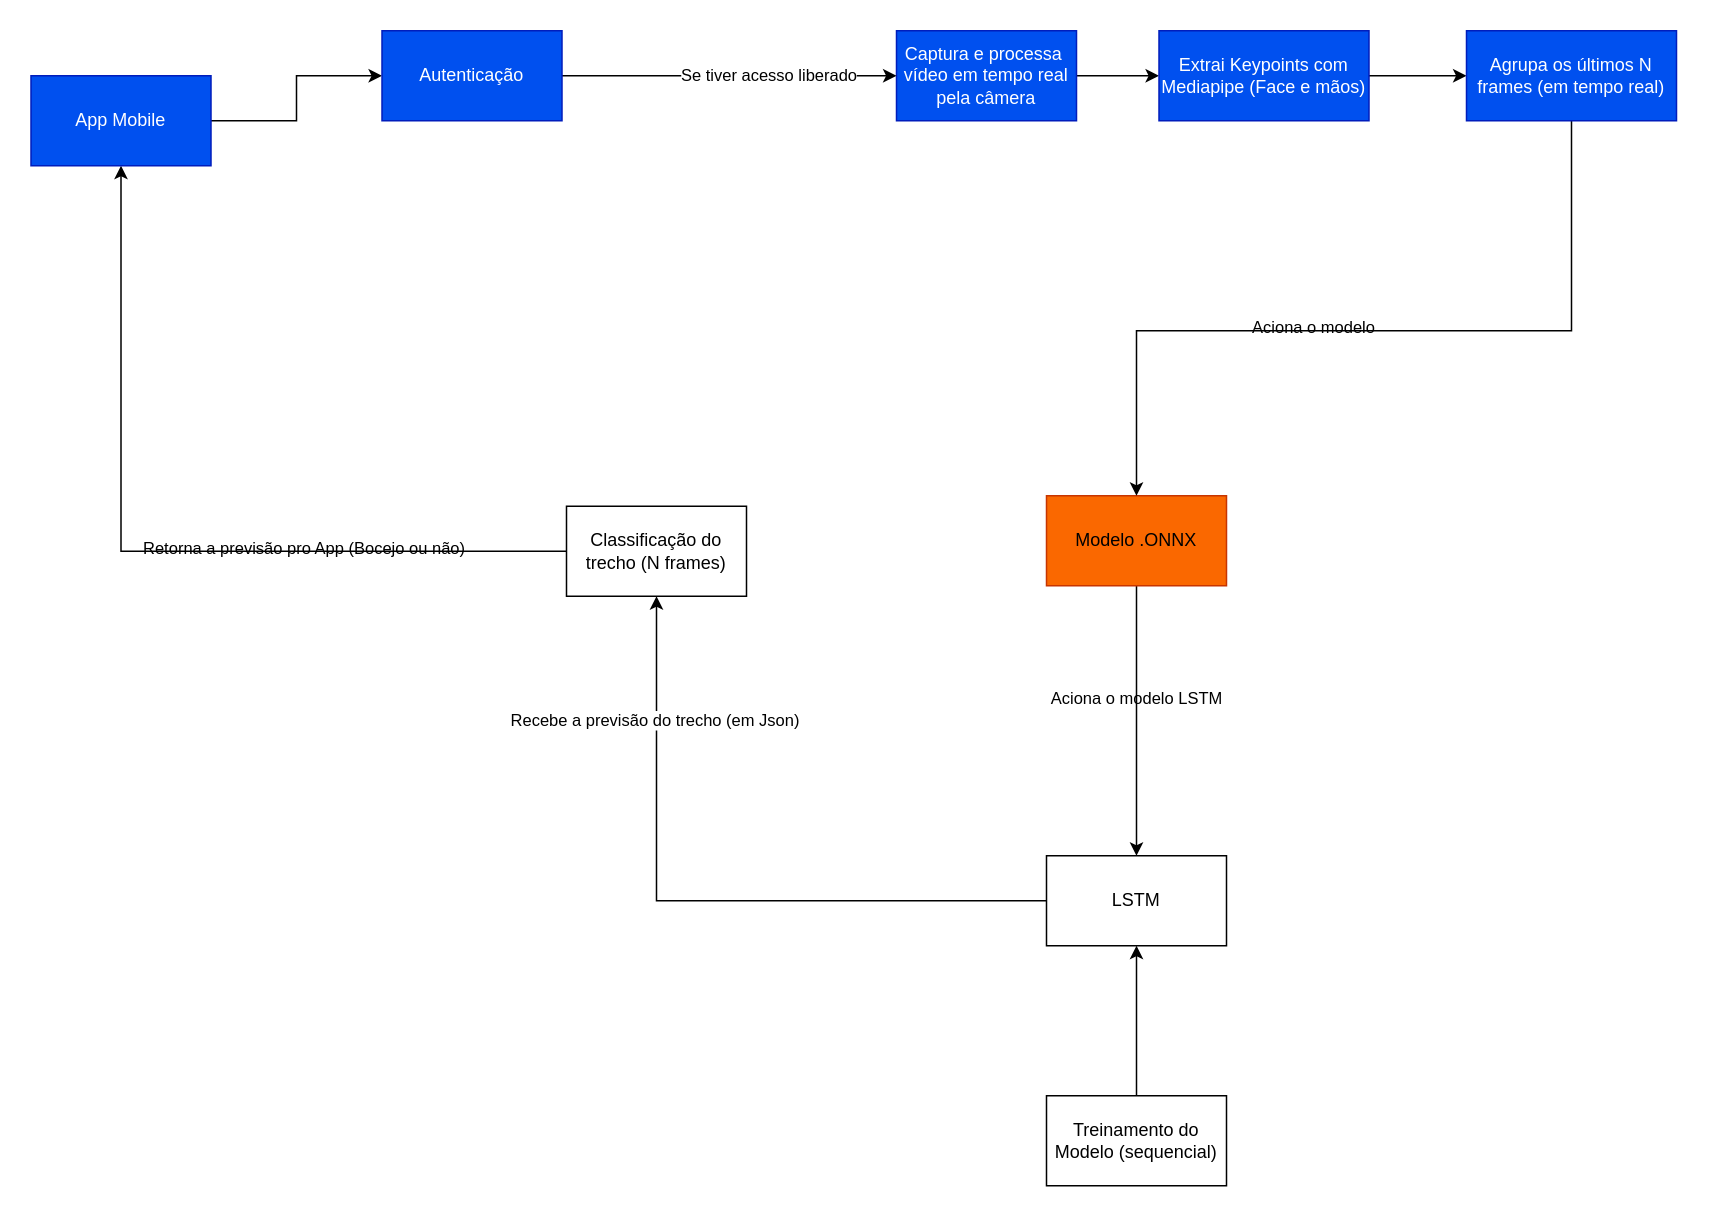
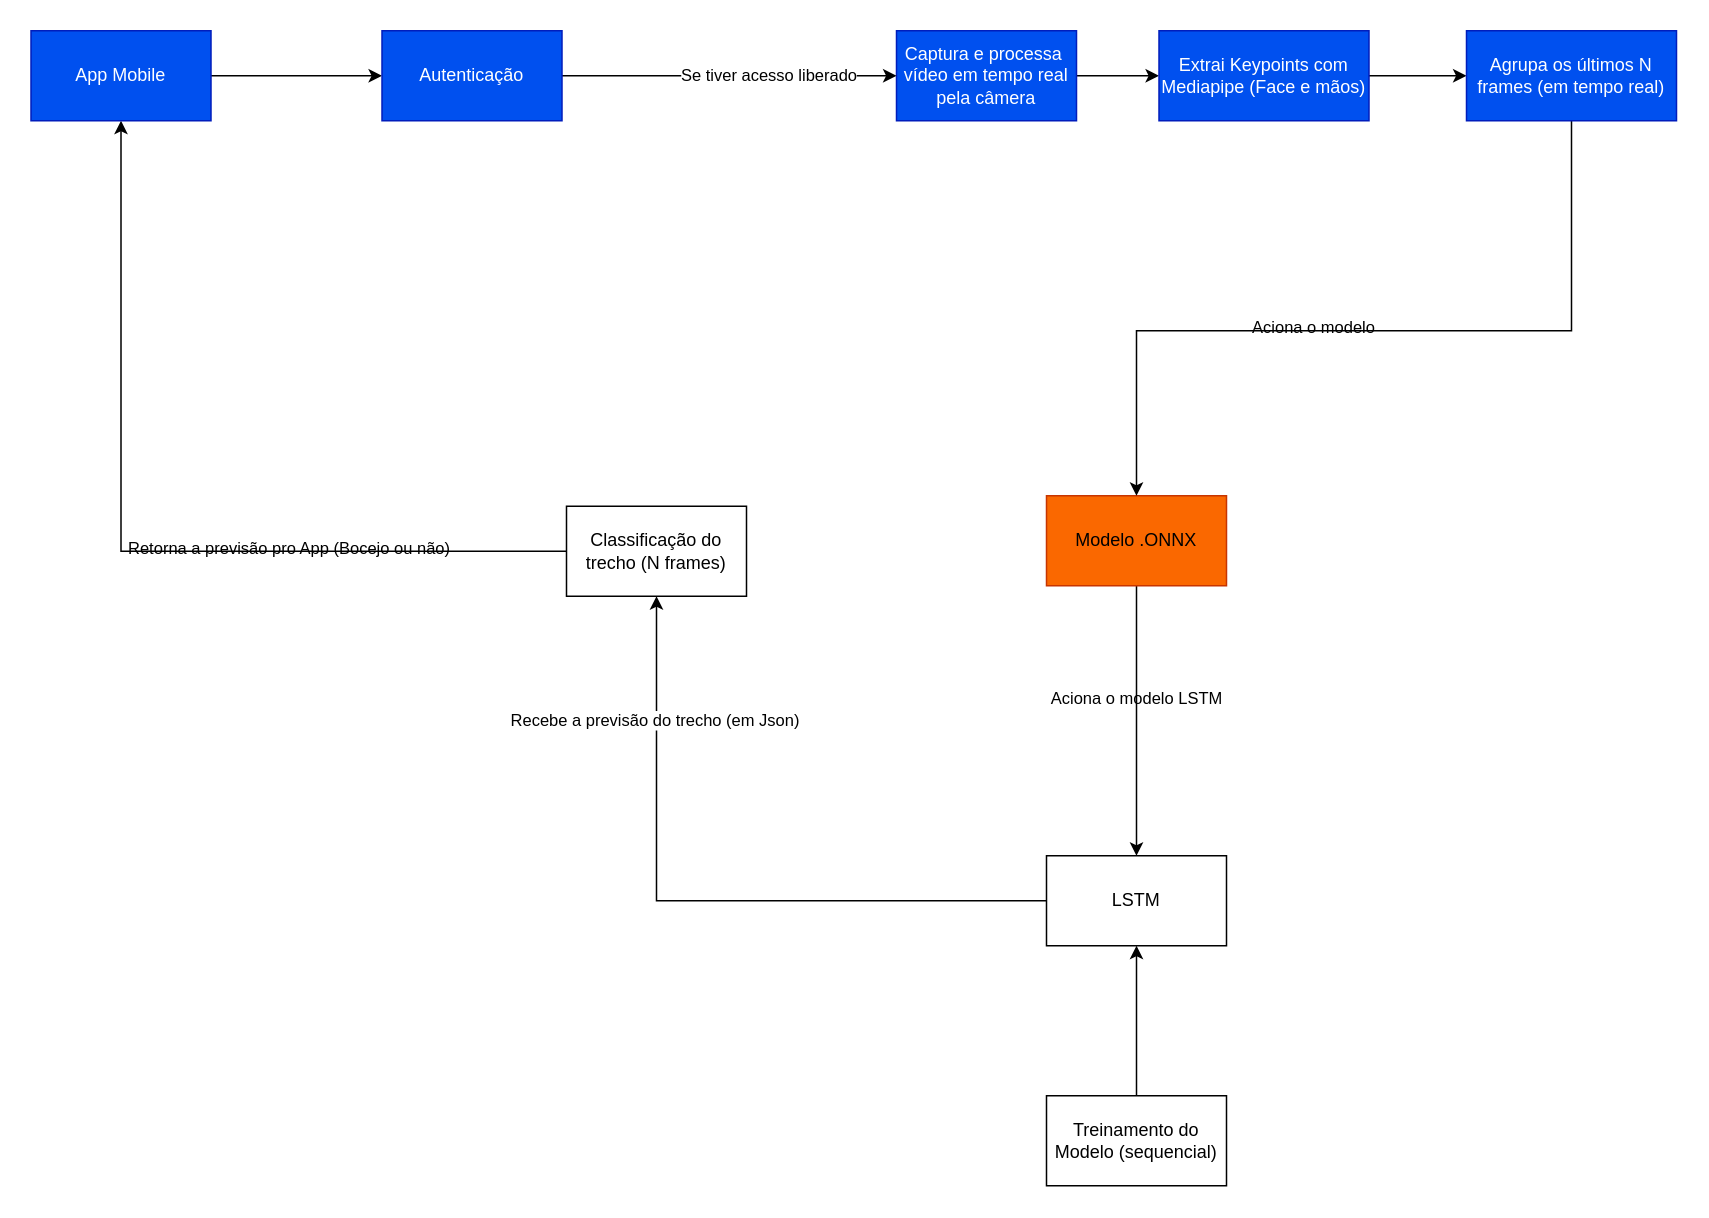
(121, 121) -> (121, 76)
